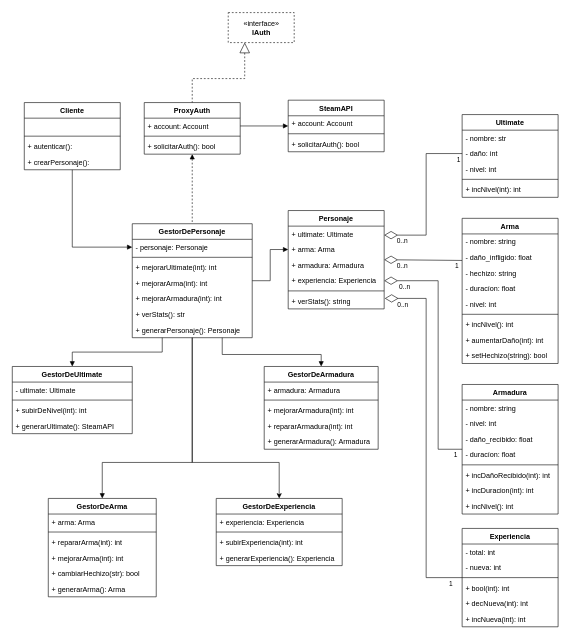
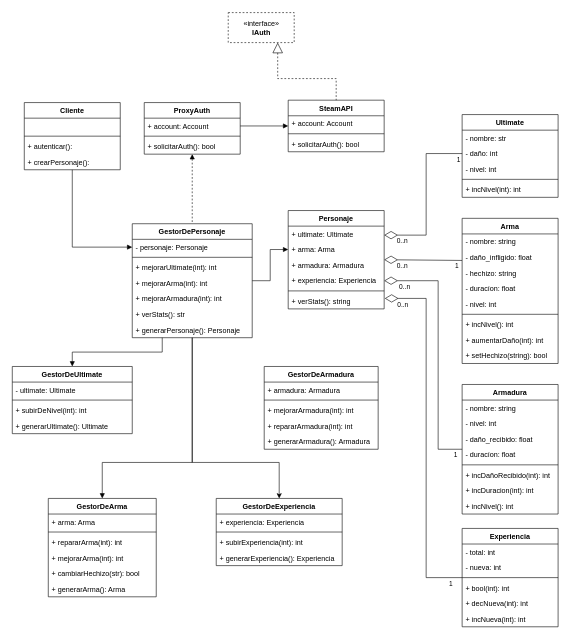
(220, 78) -> none
none -> (305, 78)
(274, 354) -> none
(69, 426) -> (68, 426)
